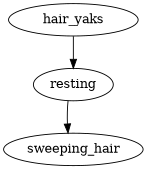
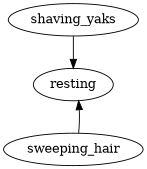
(73, 20) -> (73, 20)
(67, 112) -> (79, 121)
